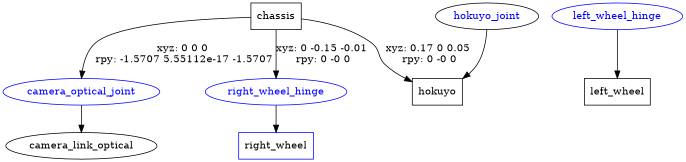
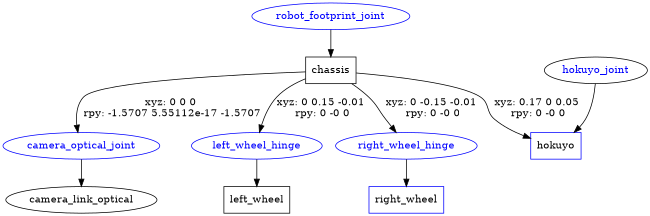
none -> (331, 16)
(437, 92) -> (556, 146)
none -> (277, 96)
